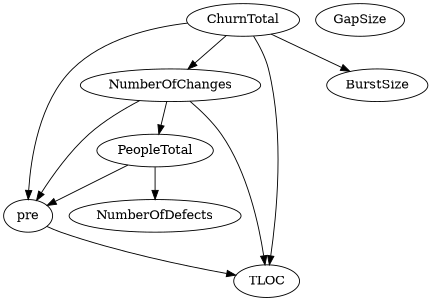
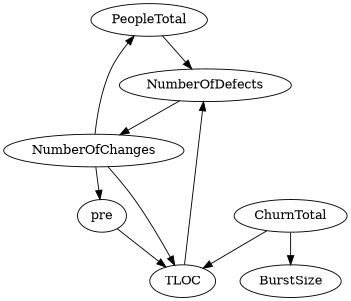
(360, 20) -> none
(211, 49) -> (154, 116)
(71, 71) -> none
(92, 183) -> none
none -> (194, 188)
